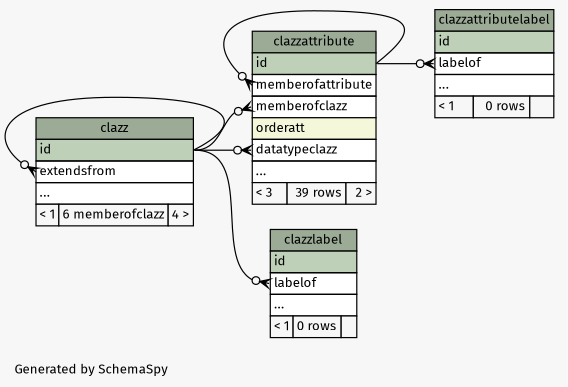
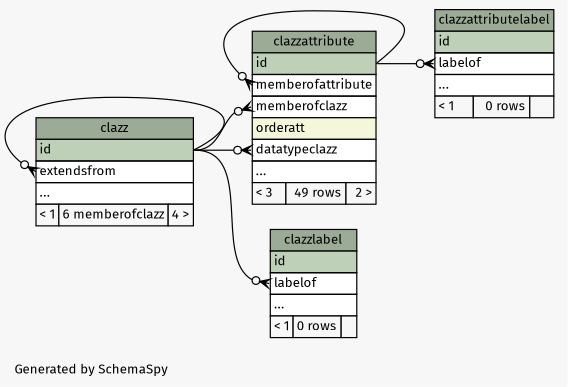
(319, 193) -> (318, 193)
